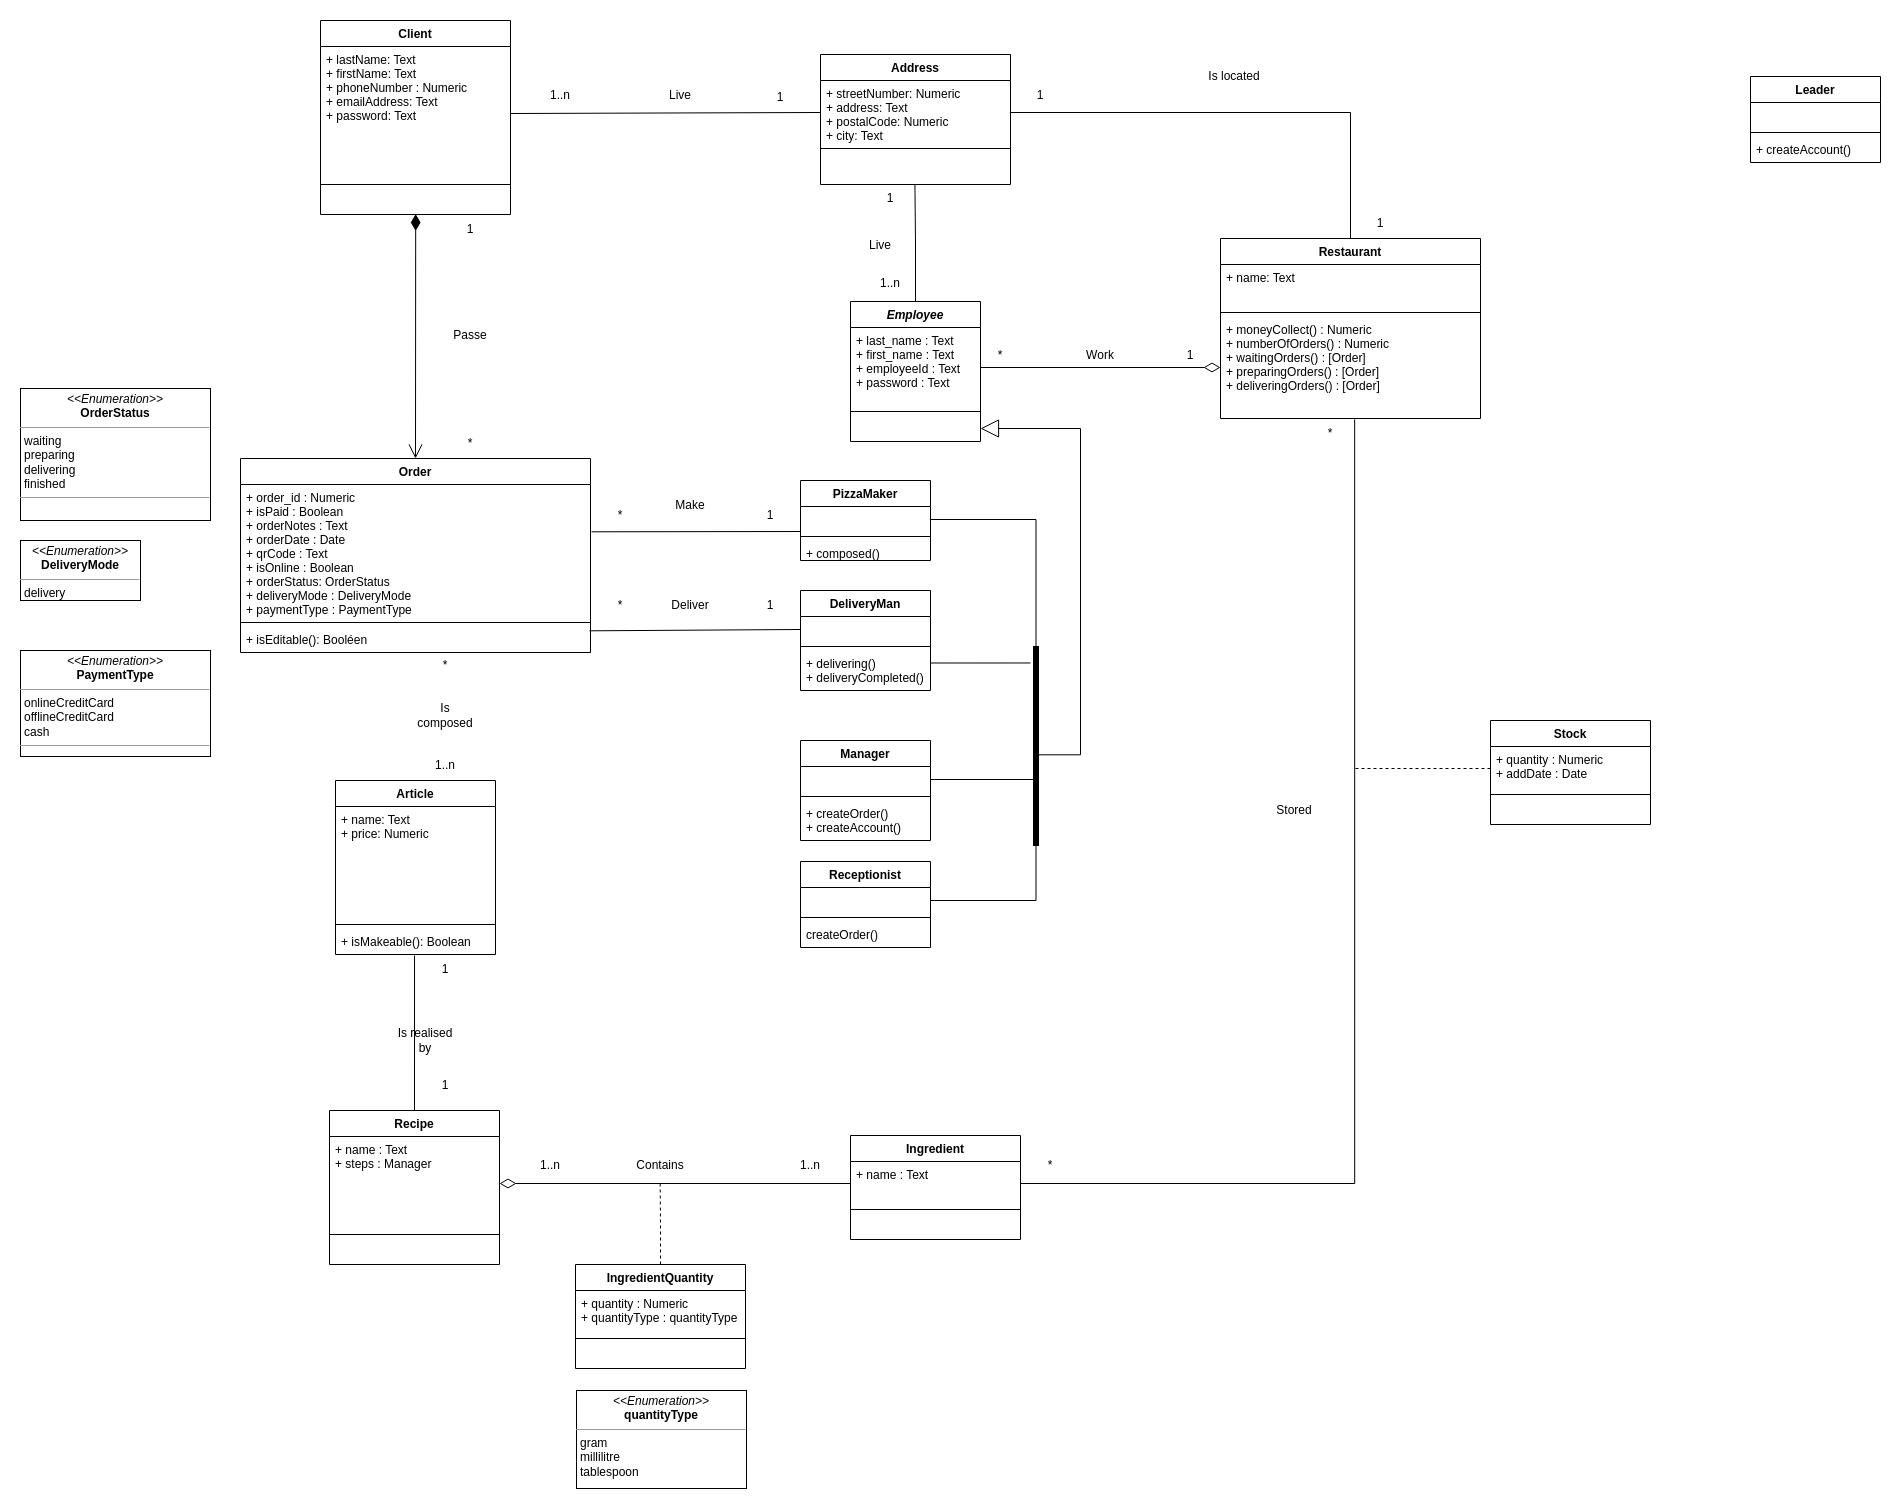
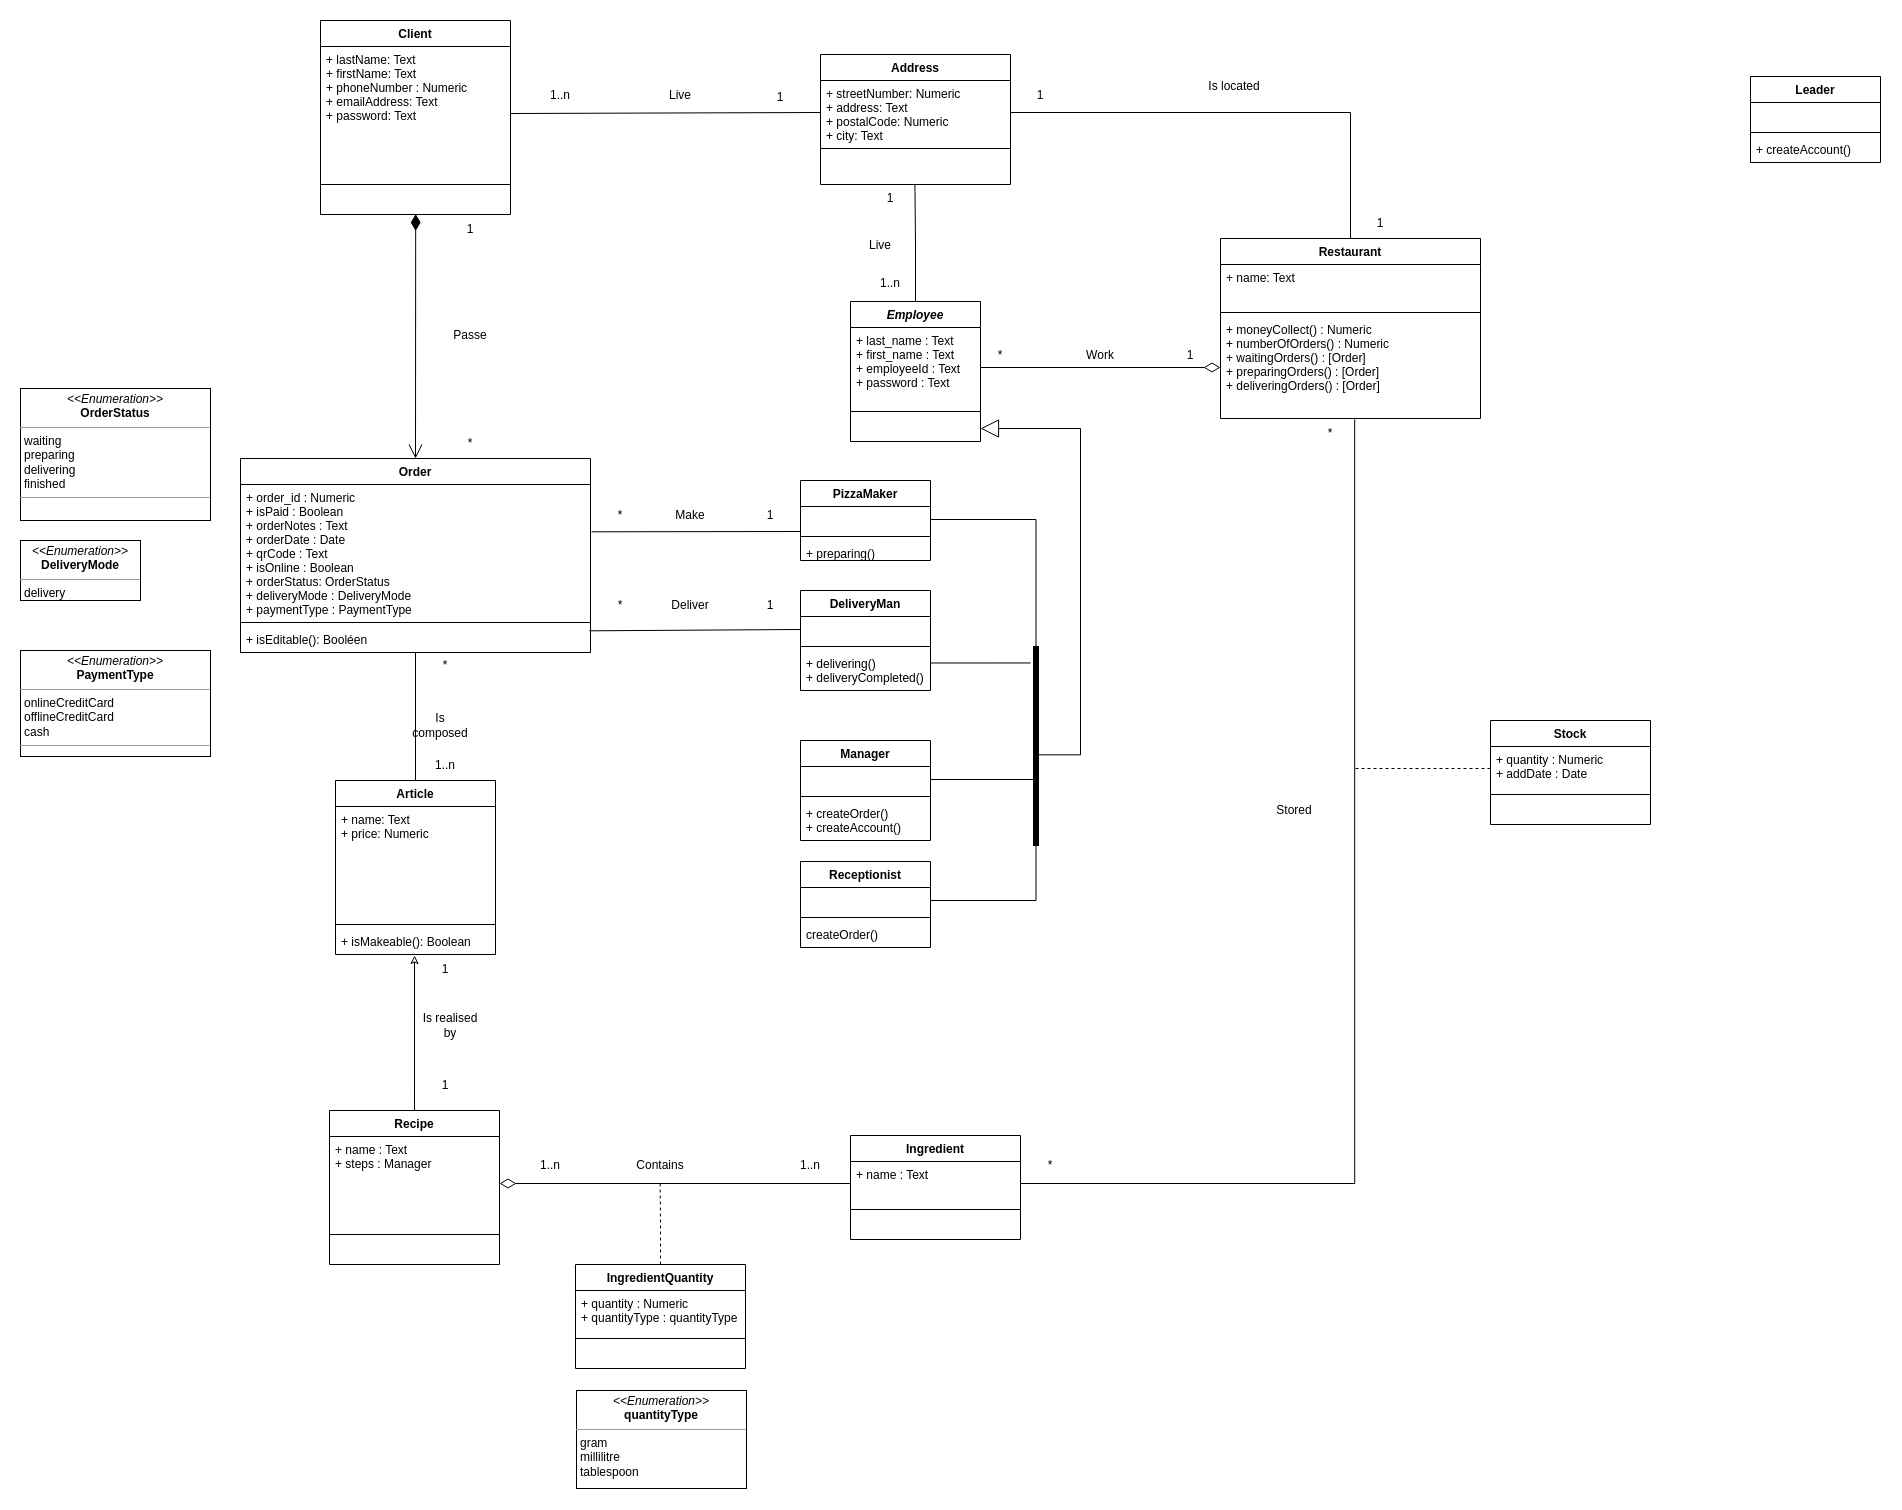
(1235, 77) -> (1235, 87)
(691, 506) -> (691, 516)
(845, 554) -> (847, 554)
(446, 716) -> (441, 726)
none -> (416, 718)
(415, 961) -> (415, 964)
(426, 1041) -> (451, 1026)
